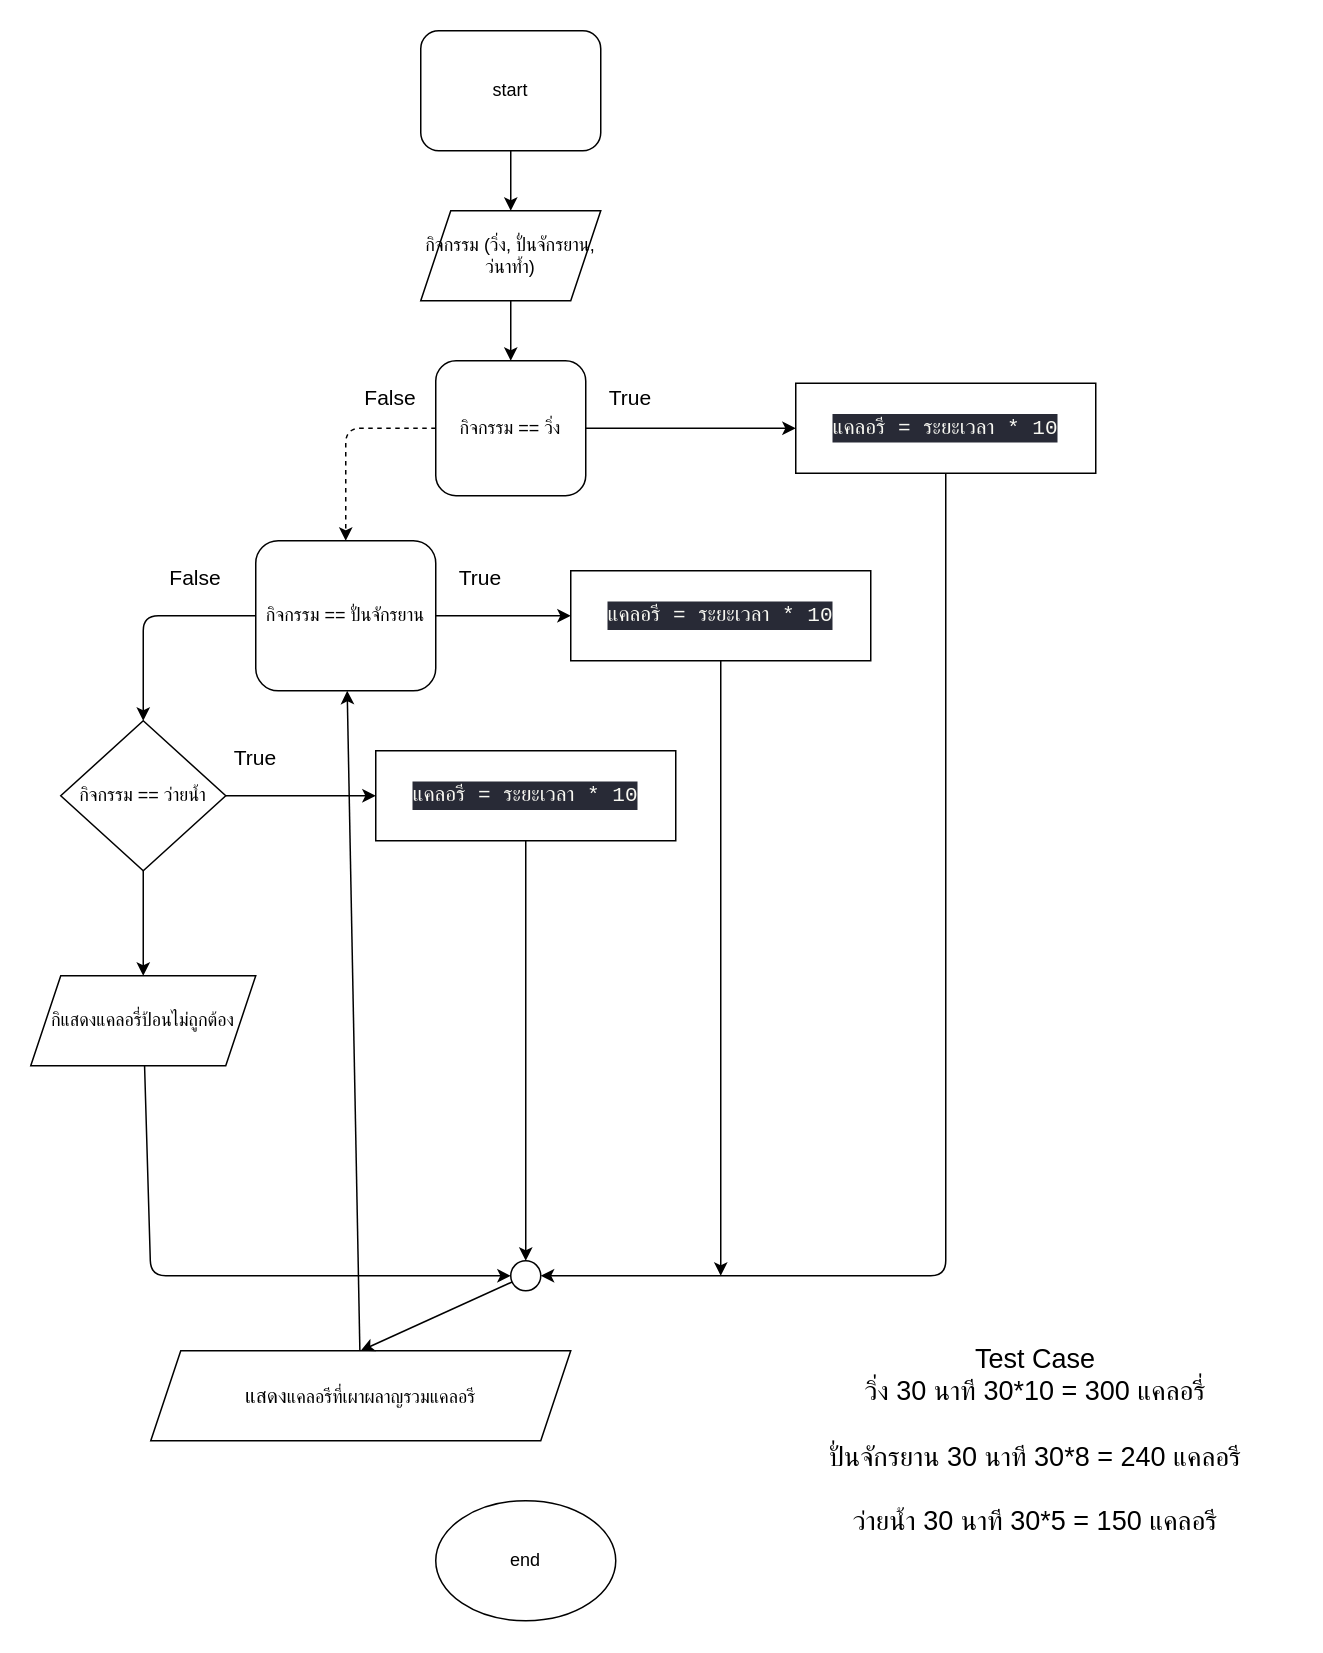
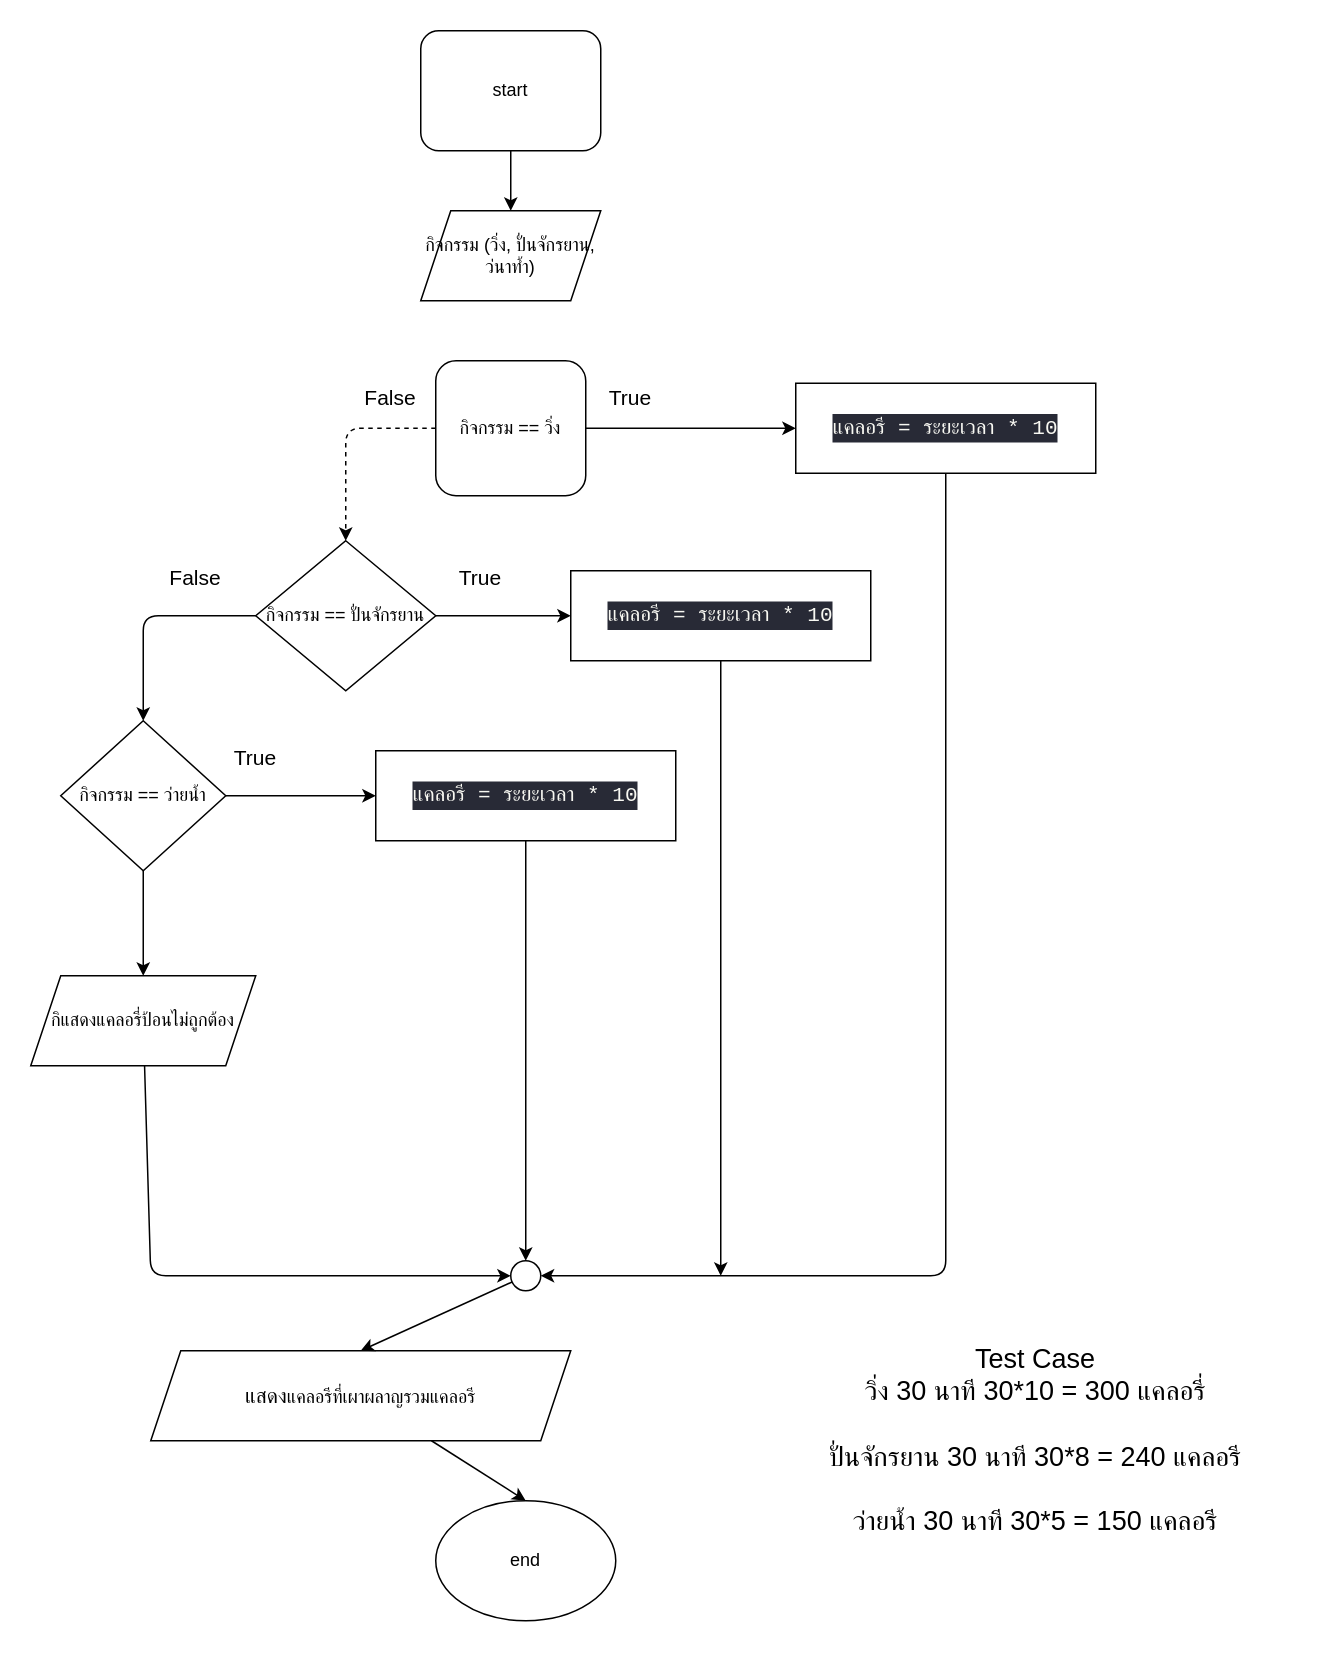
(511, 326) -> none
(346, 616) -> (346, 616)
(354, 1026) -> (475, 1468)
